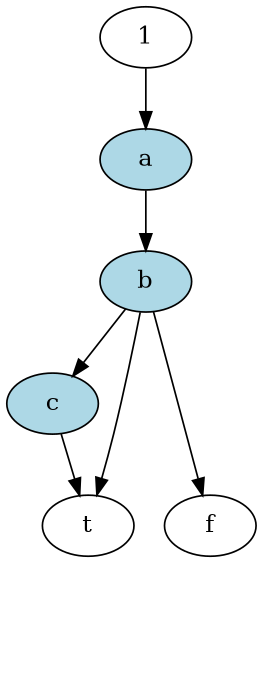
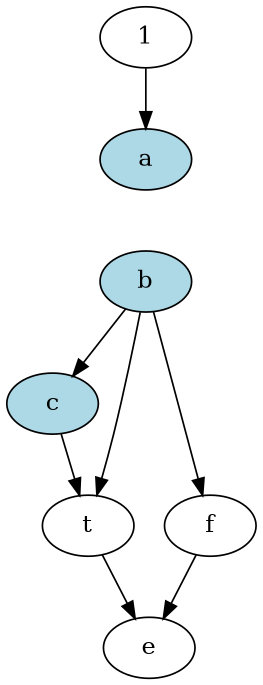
(146, 212) -> none
none -> (149, 648)
